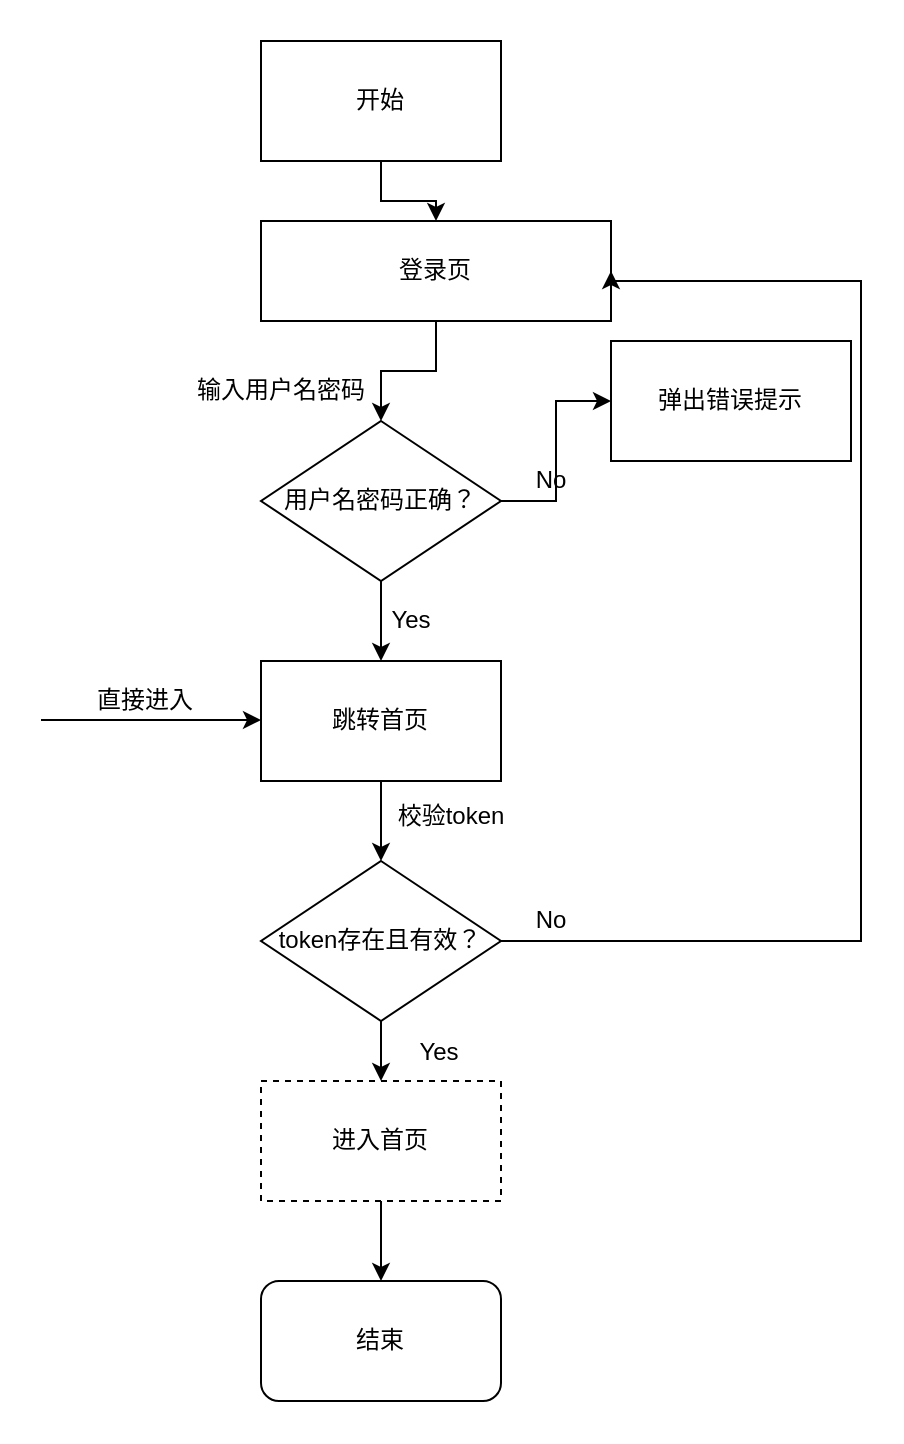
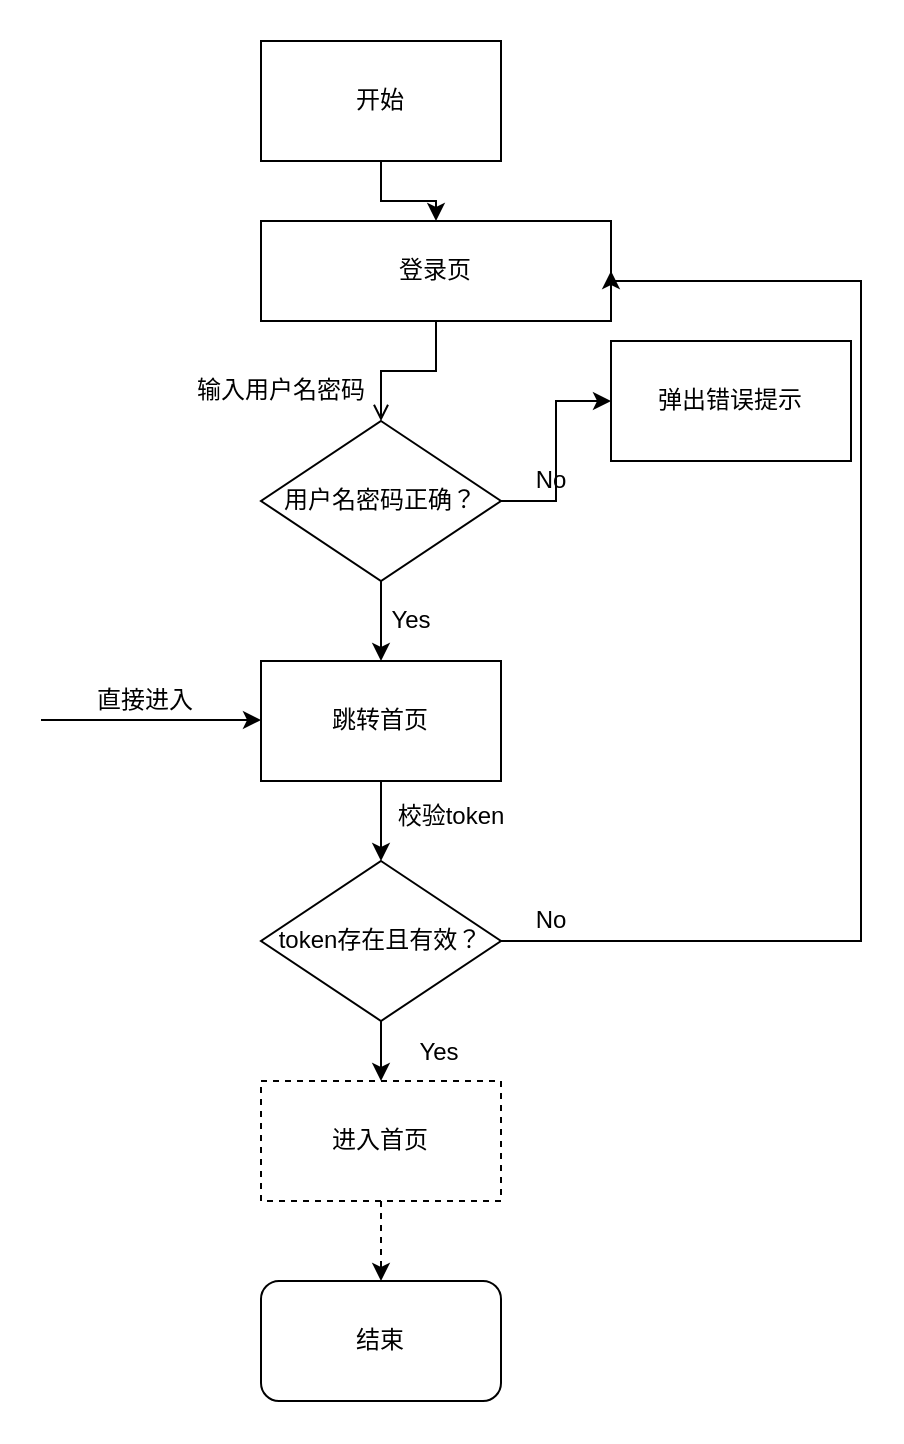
(381, 406) -> (381, 409)
(381, 1233) -> (381, 1233)
